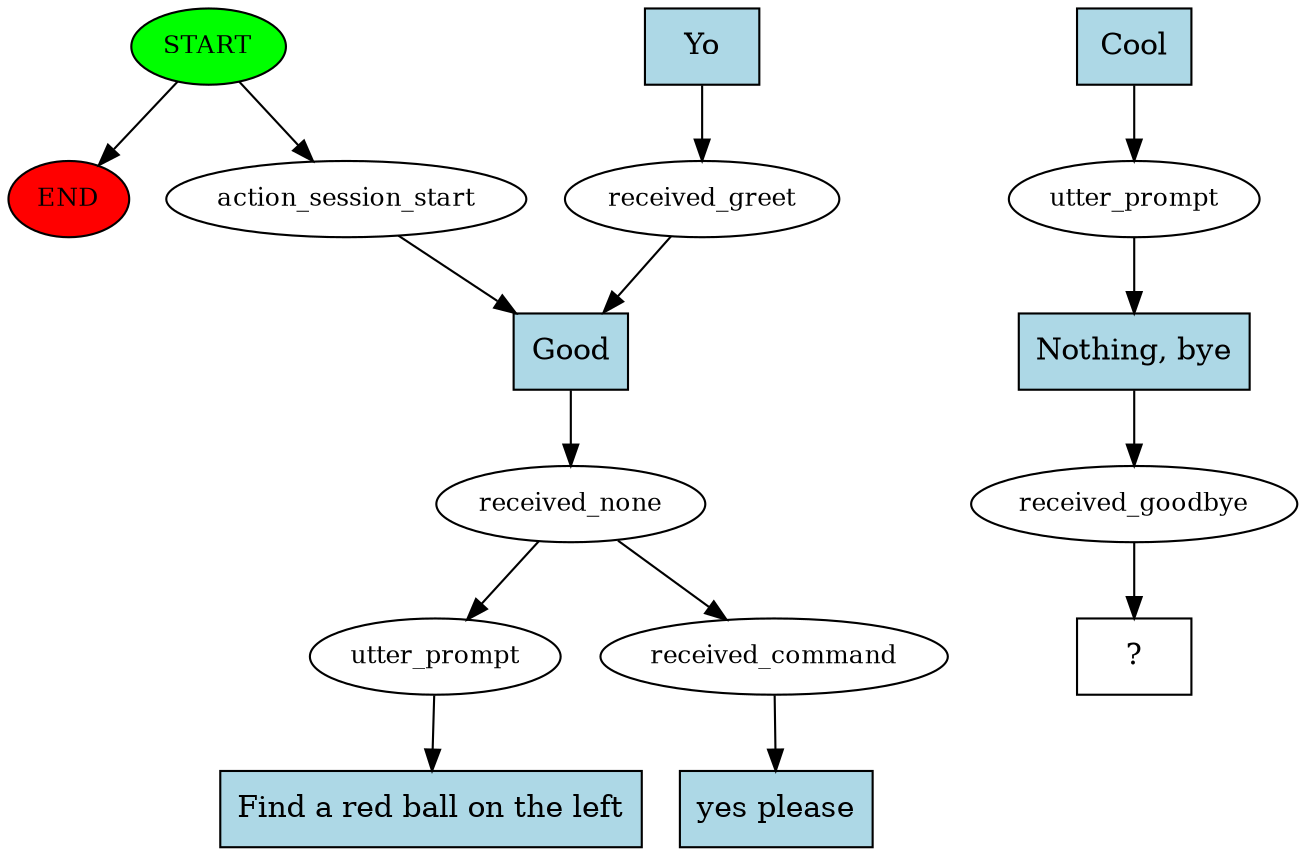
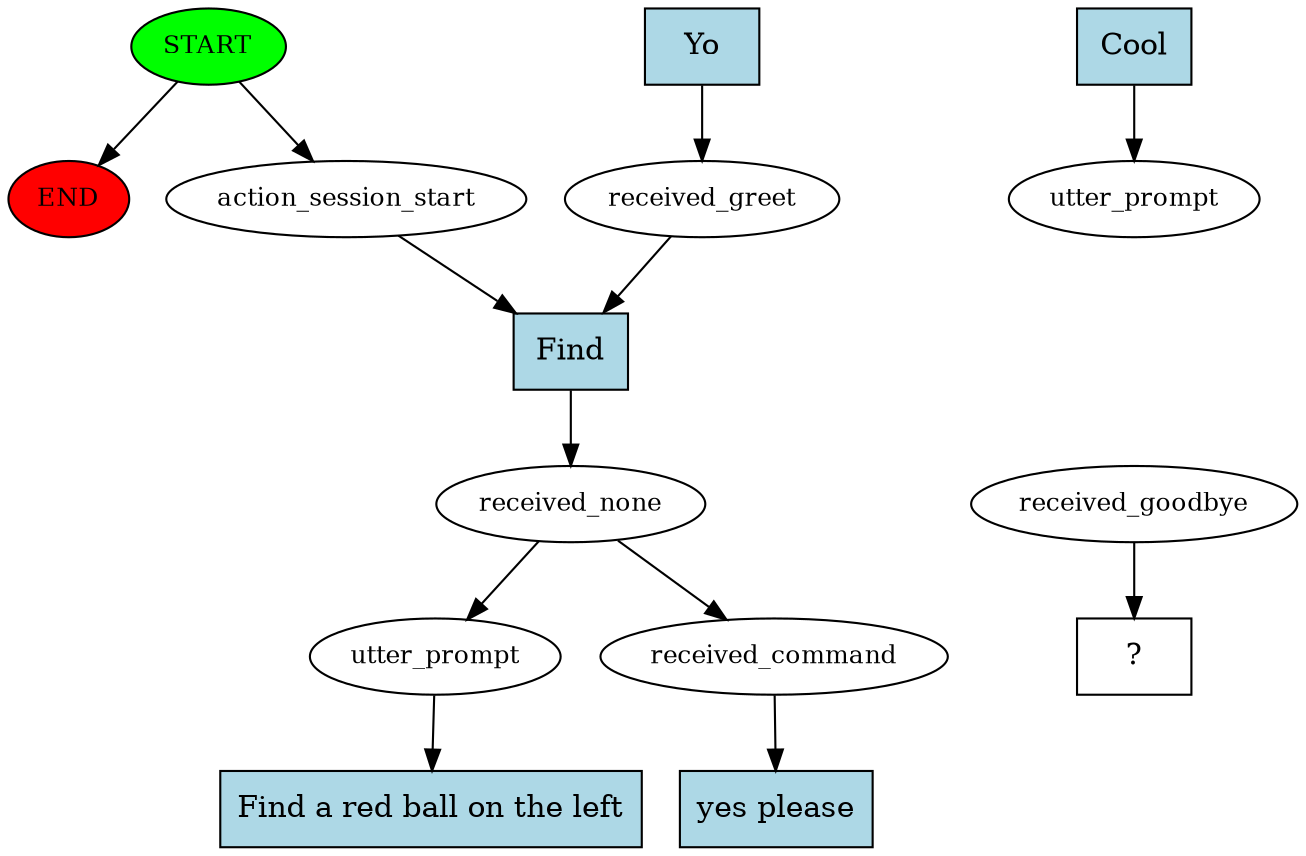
(571, 352) -> (571, 352)
(1134, 352) -> none
